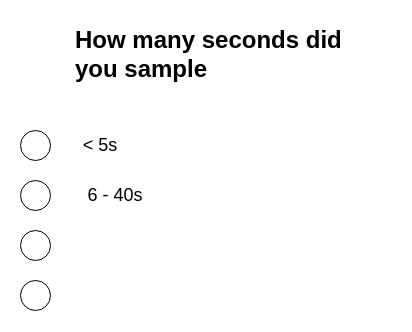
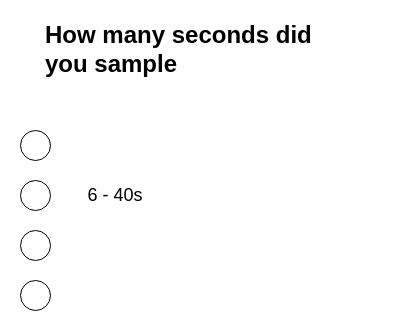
(231, 56) -> (201, 51)
(101, 146) -> none
